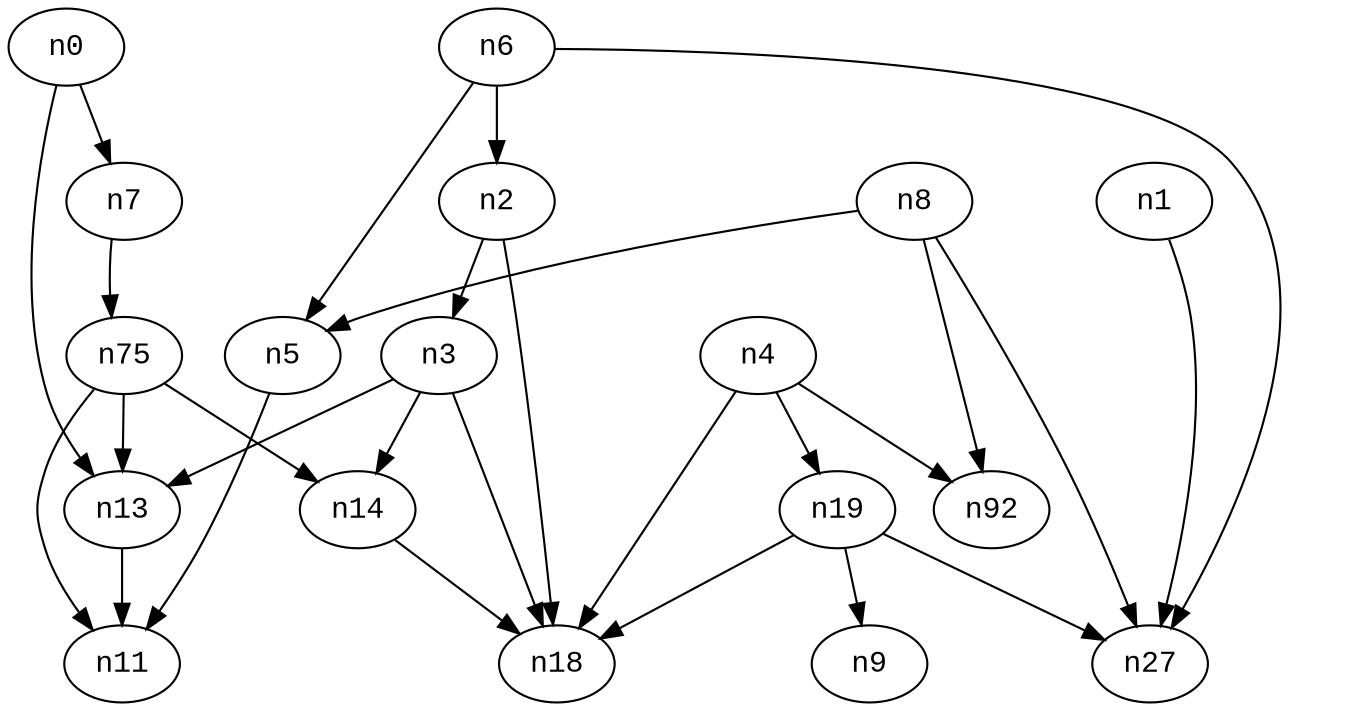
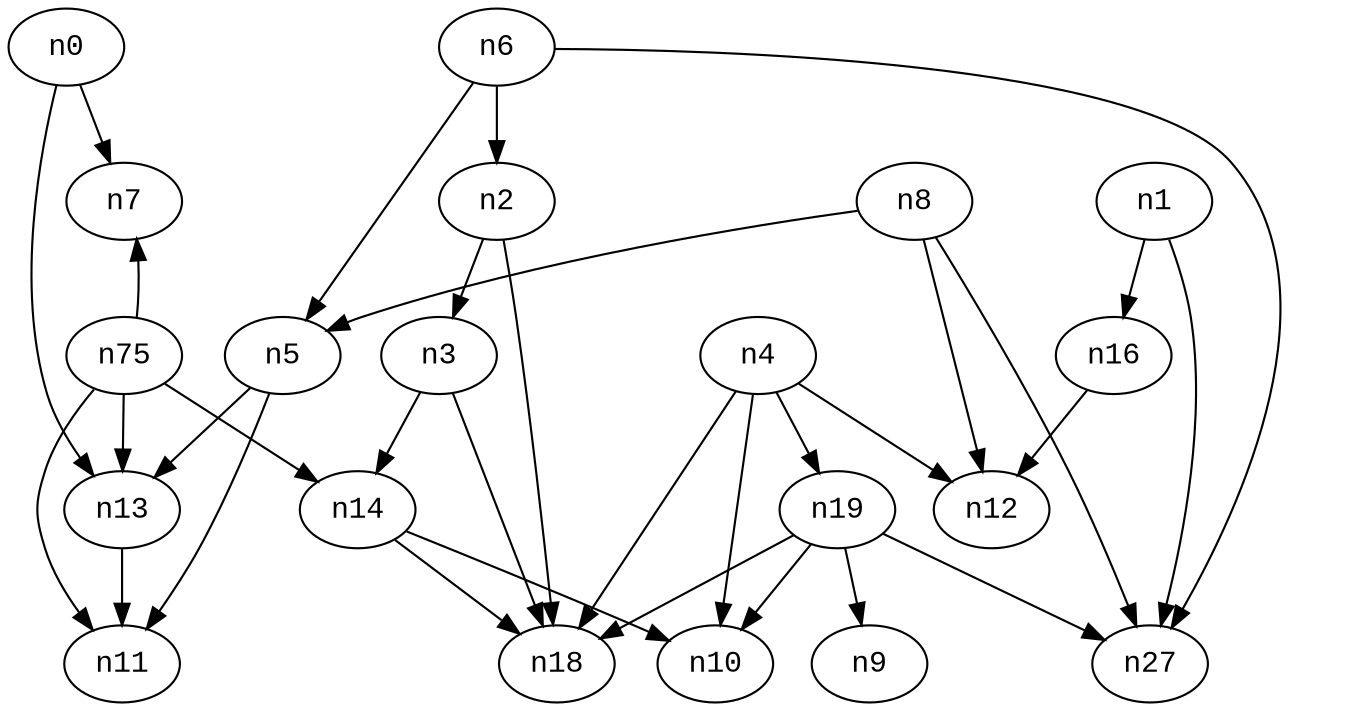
(110, 267) -> (139, 289)
none -> (1114, 356)
(290, 428) -> (208, 427)
(992, 510) -> (992, 510)
none -> (715, 664)
